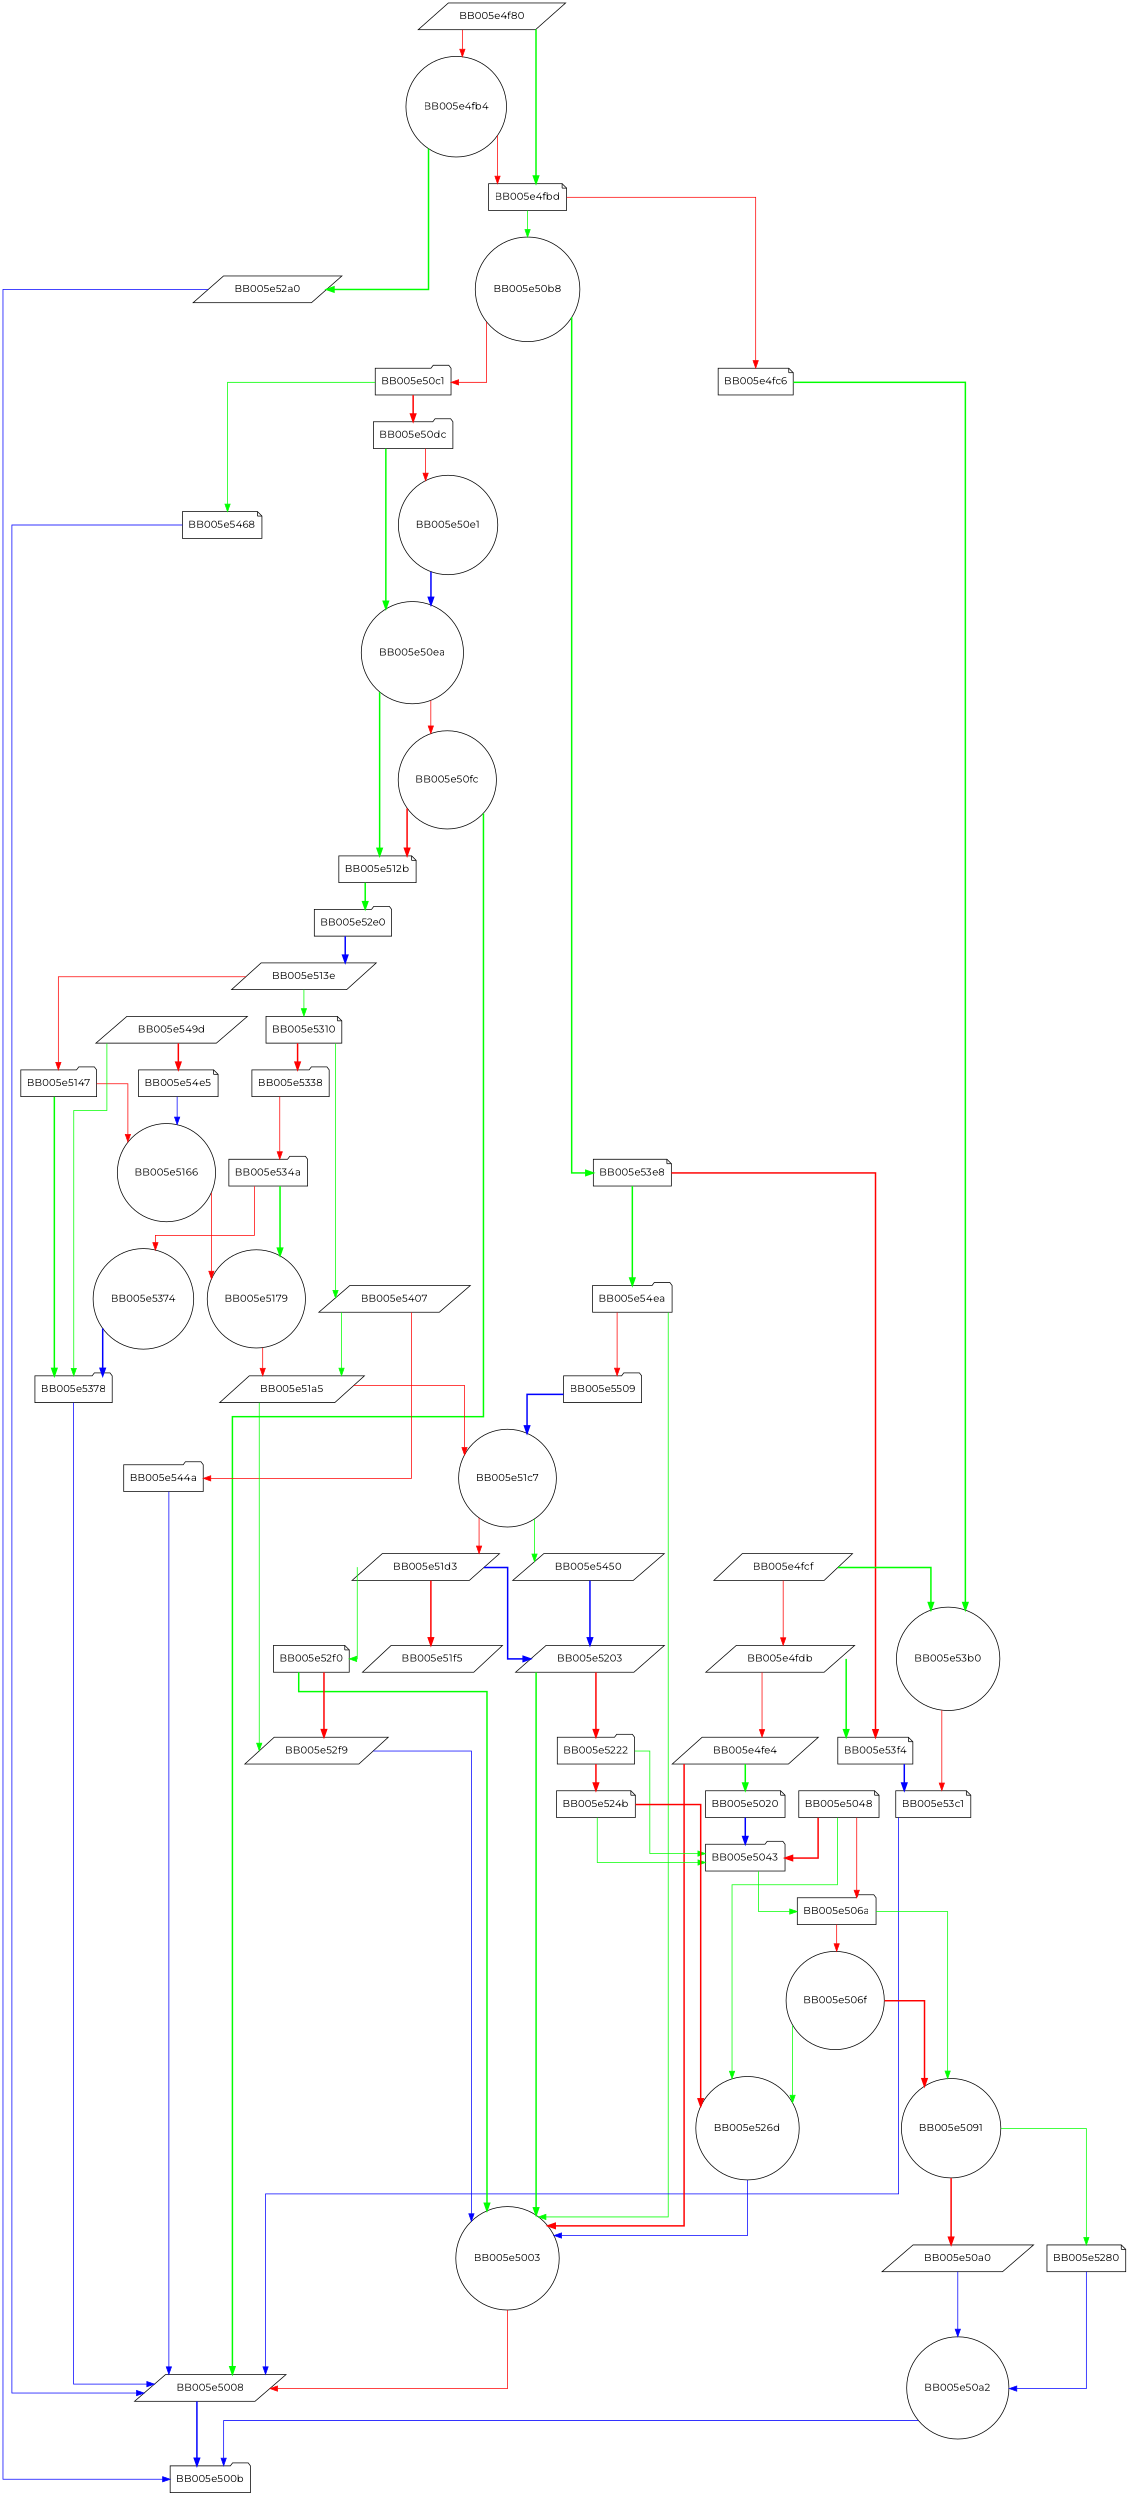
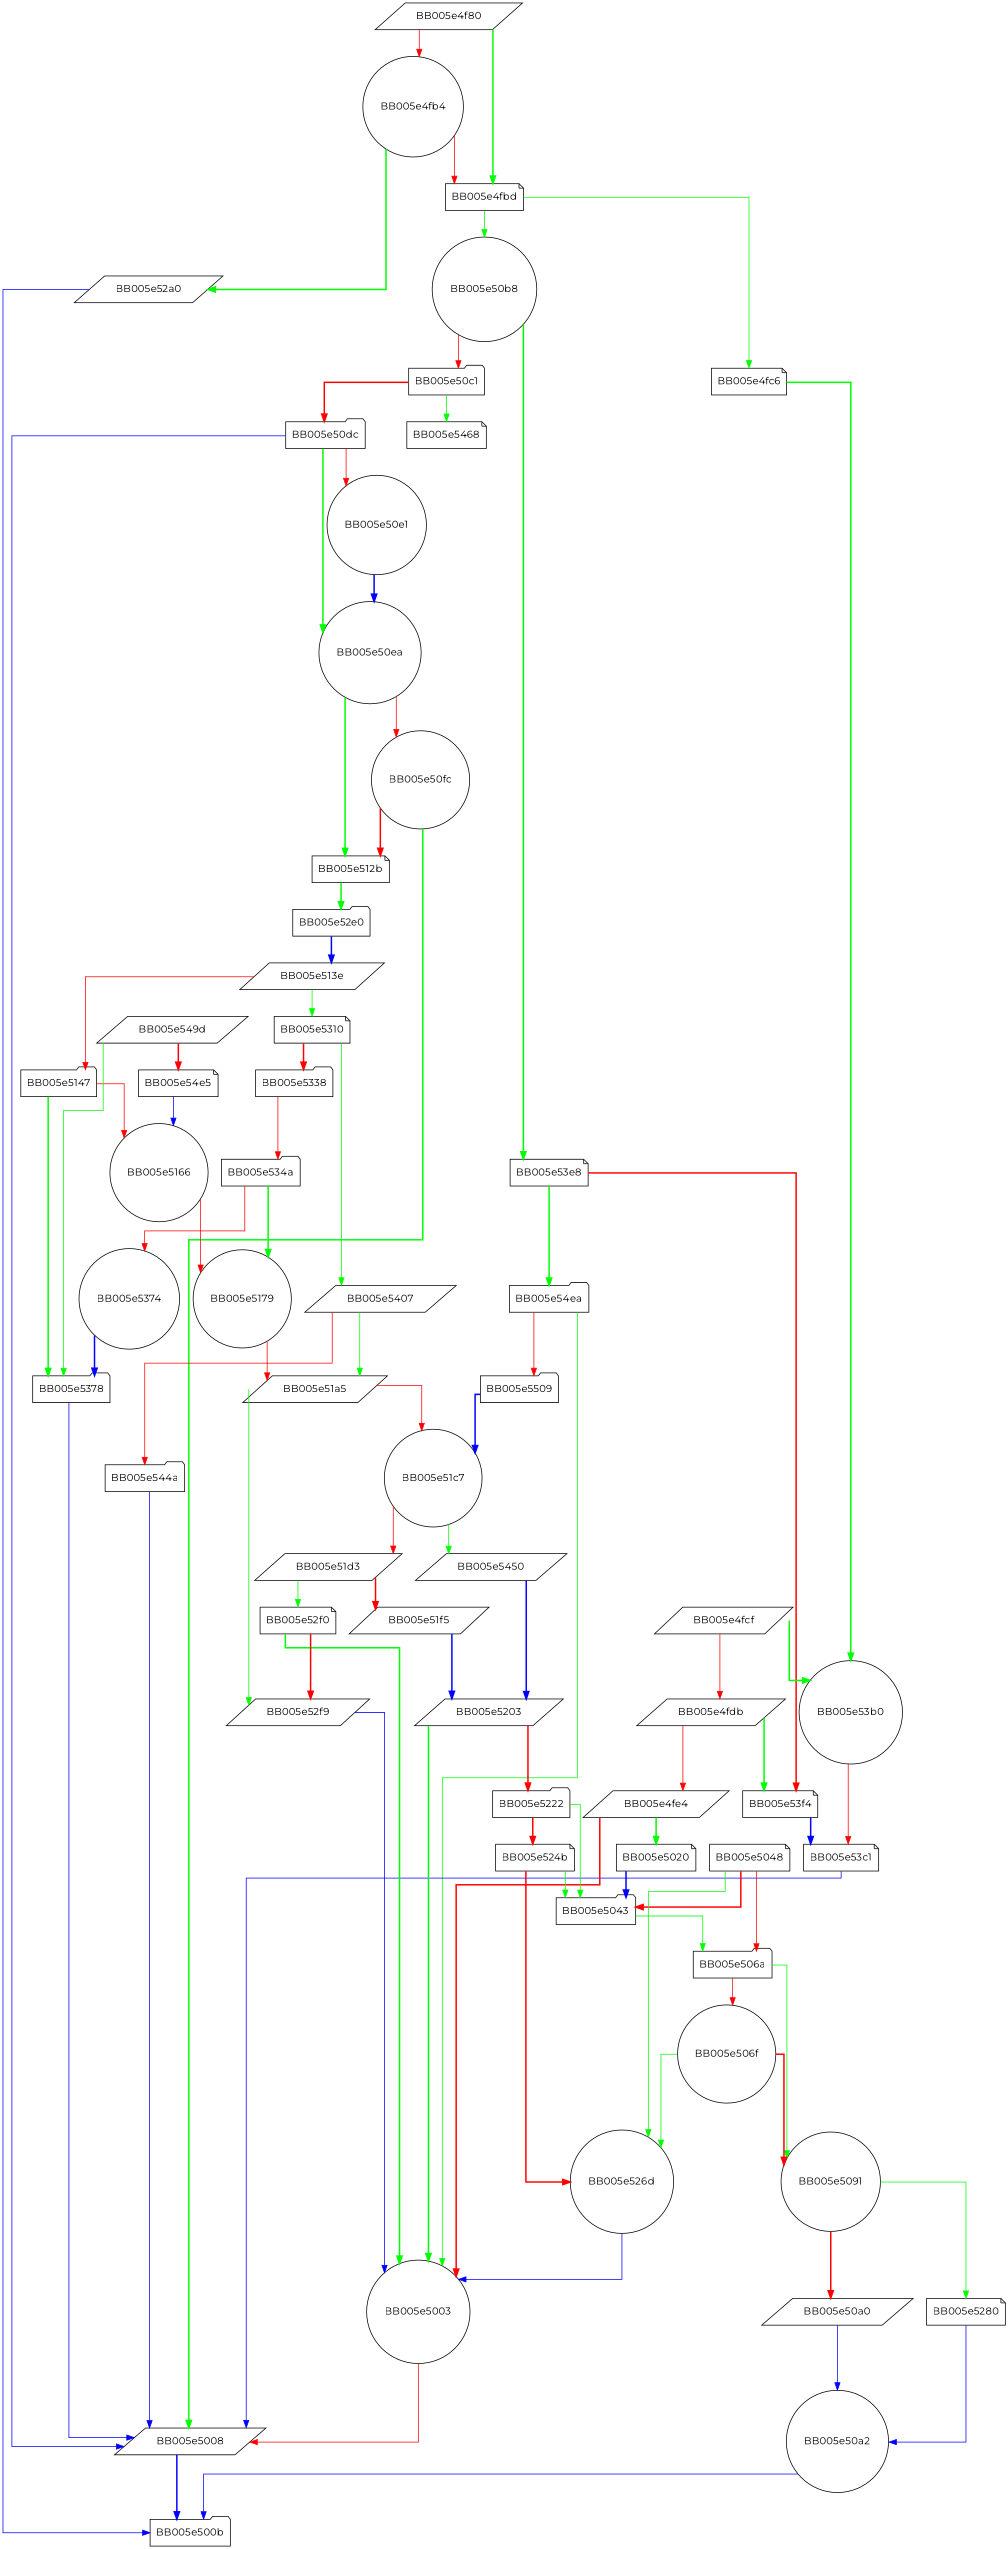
(743, 197) -> (718, 197)
(12, 1436) -> (12, 1357)
(508, 1609) -> (452, 1663)
